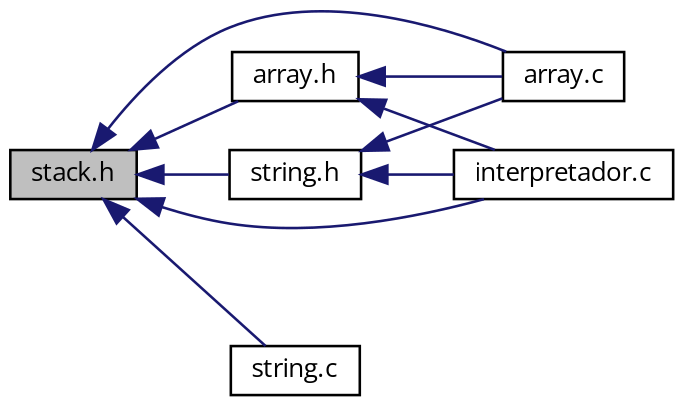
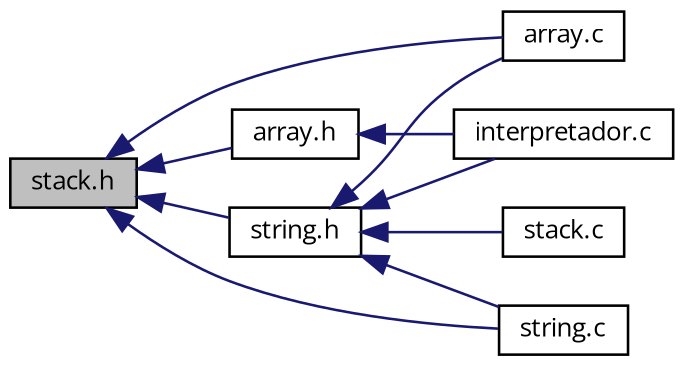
(444, 77) -> none
(323, 227) -> none
none -> (564, 232)
none -> (442, 286)
